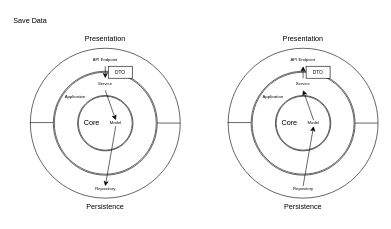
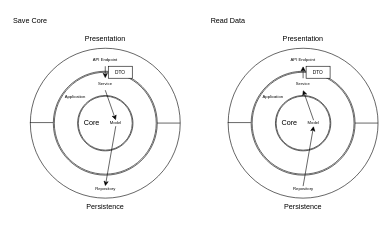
(30, 21) -> (30, 21)
none -> (228, 21)
